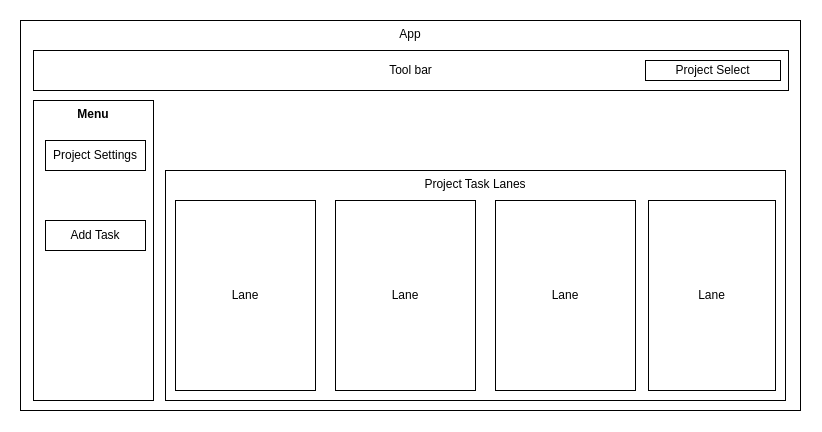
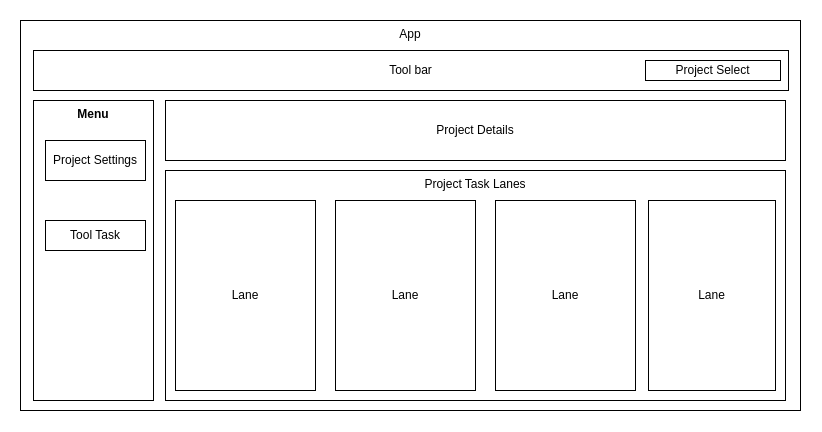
none -> (476, 131)
(96, 156) -> (96, 161)
(96, 236) -> (96, 236)
